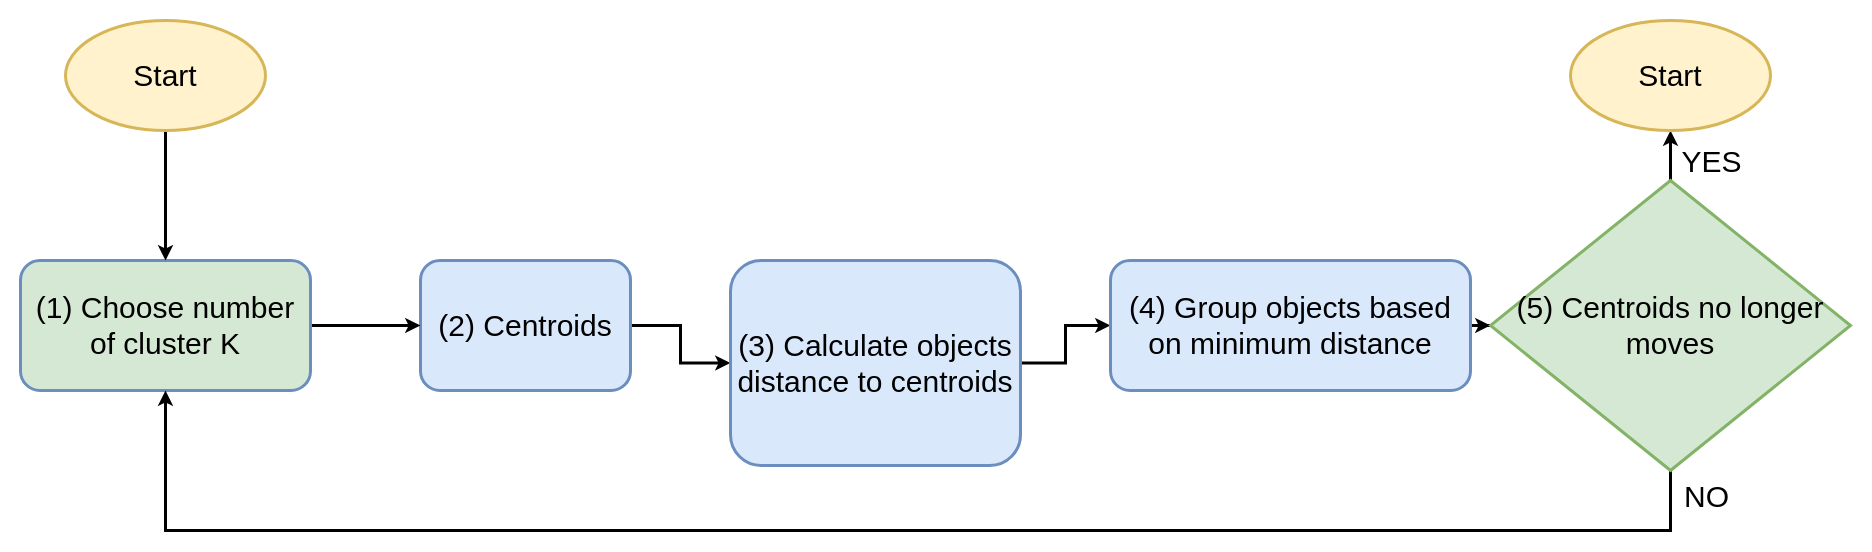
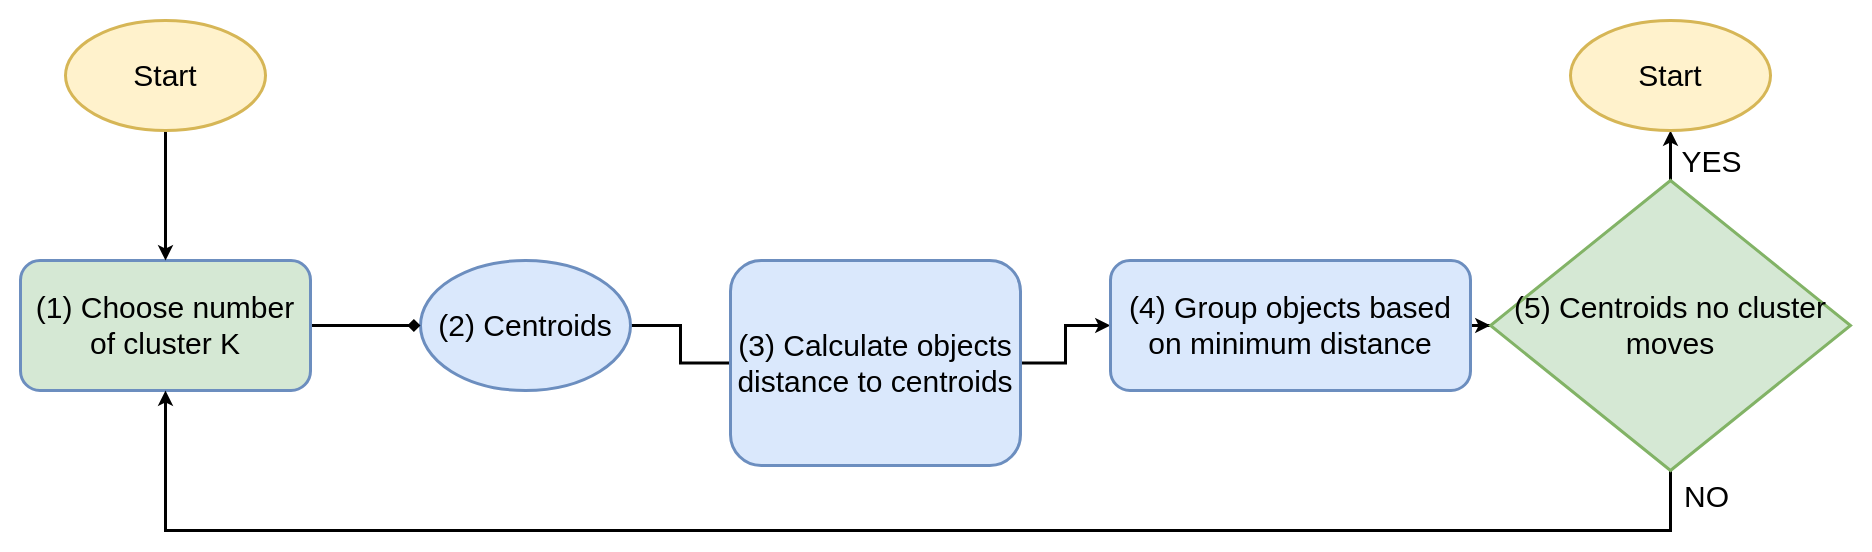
(407, 326) -> (407, 326)
(526, 326) -> (526, 326)
(1671, 326) -> (1671, 326)
(717, 363) -> (721, 363)
